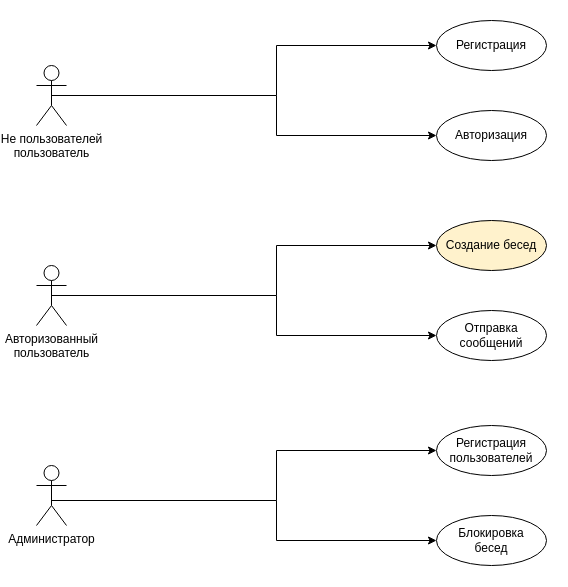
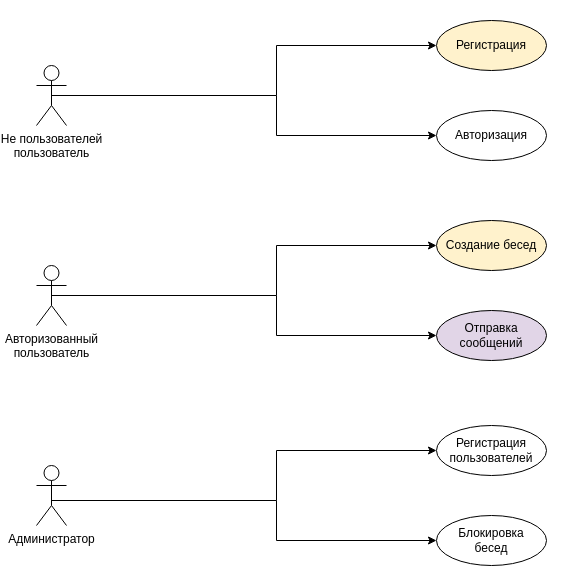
(492, 46) -> (492, 46)
(492, 336) -> (492, 336)
